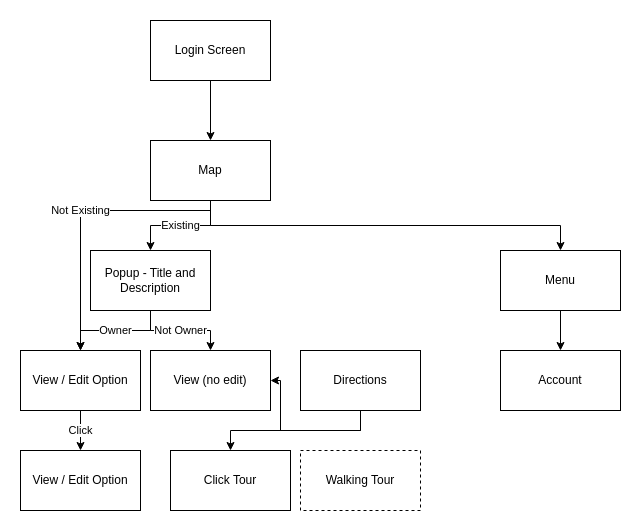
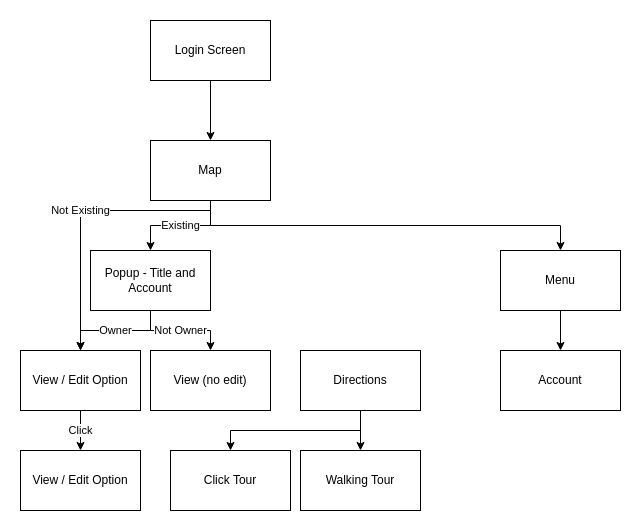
(151, 281) -> (151, 281)
(281, 404) -> (361, 438)
(361, 481) -> (361, 481)
